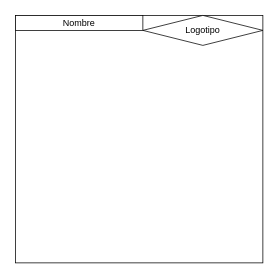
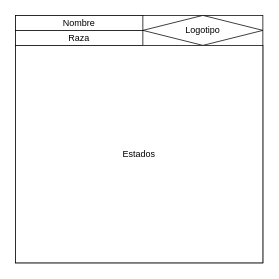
none -> (79, 38)
none -> (139, 154)
